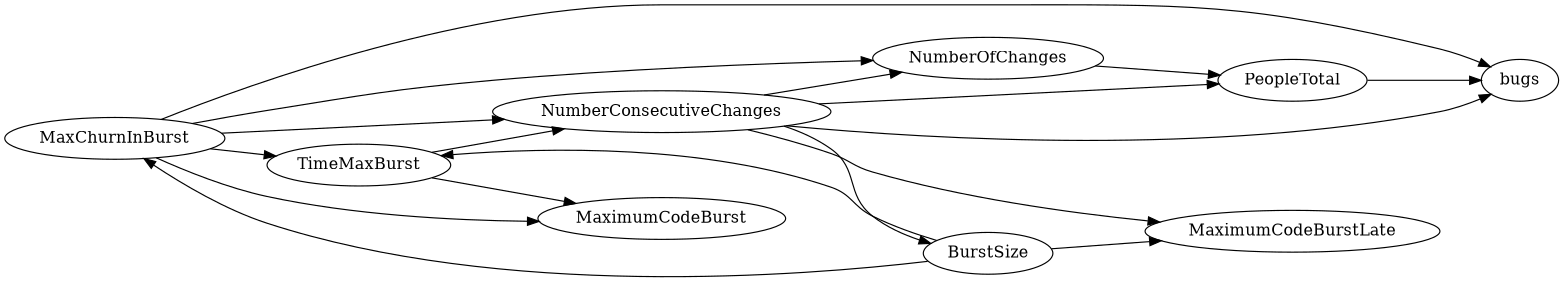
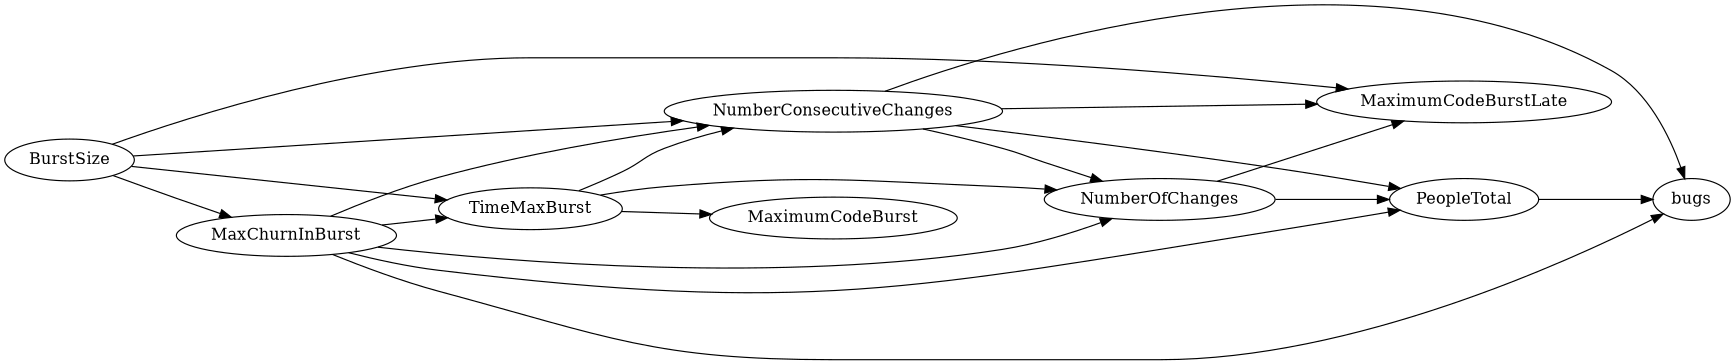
none -> (1305, 153)
none -> (822, 180)
(852, 182) -> (402, 139)
(338, 209) -> (870, 288)
